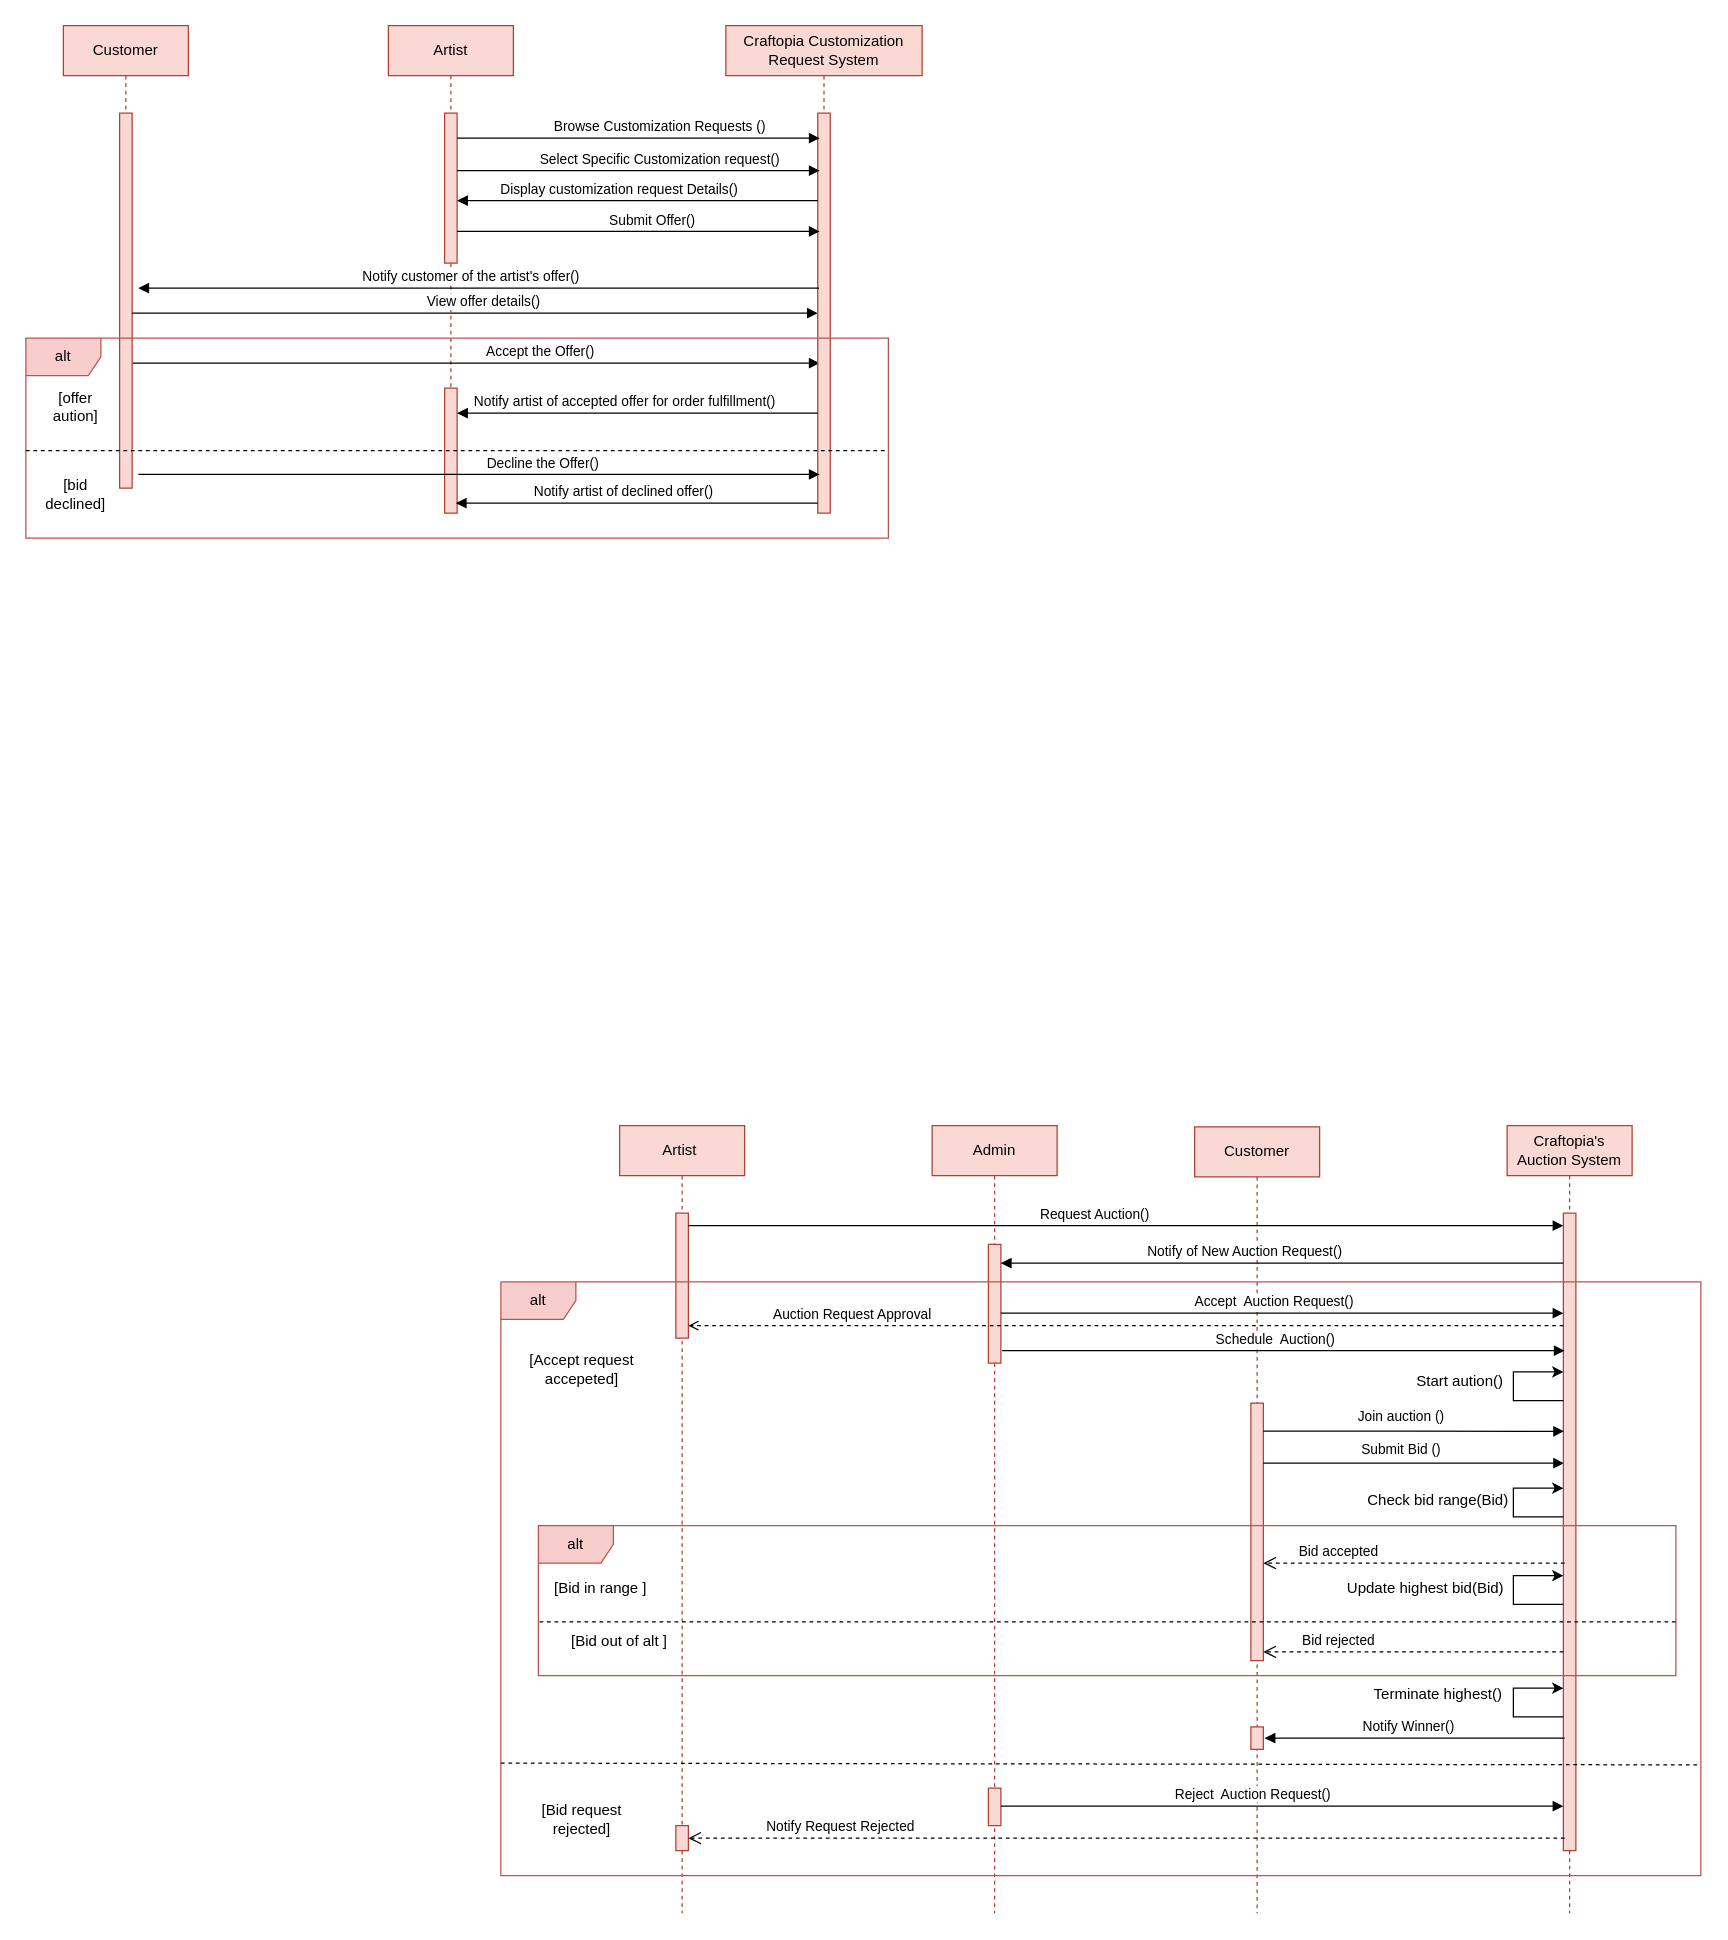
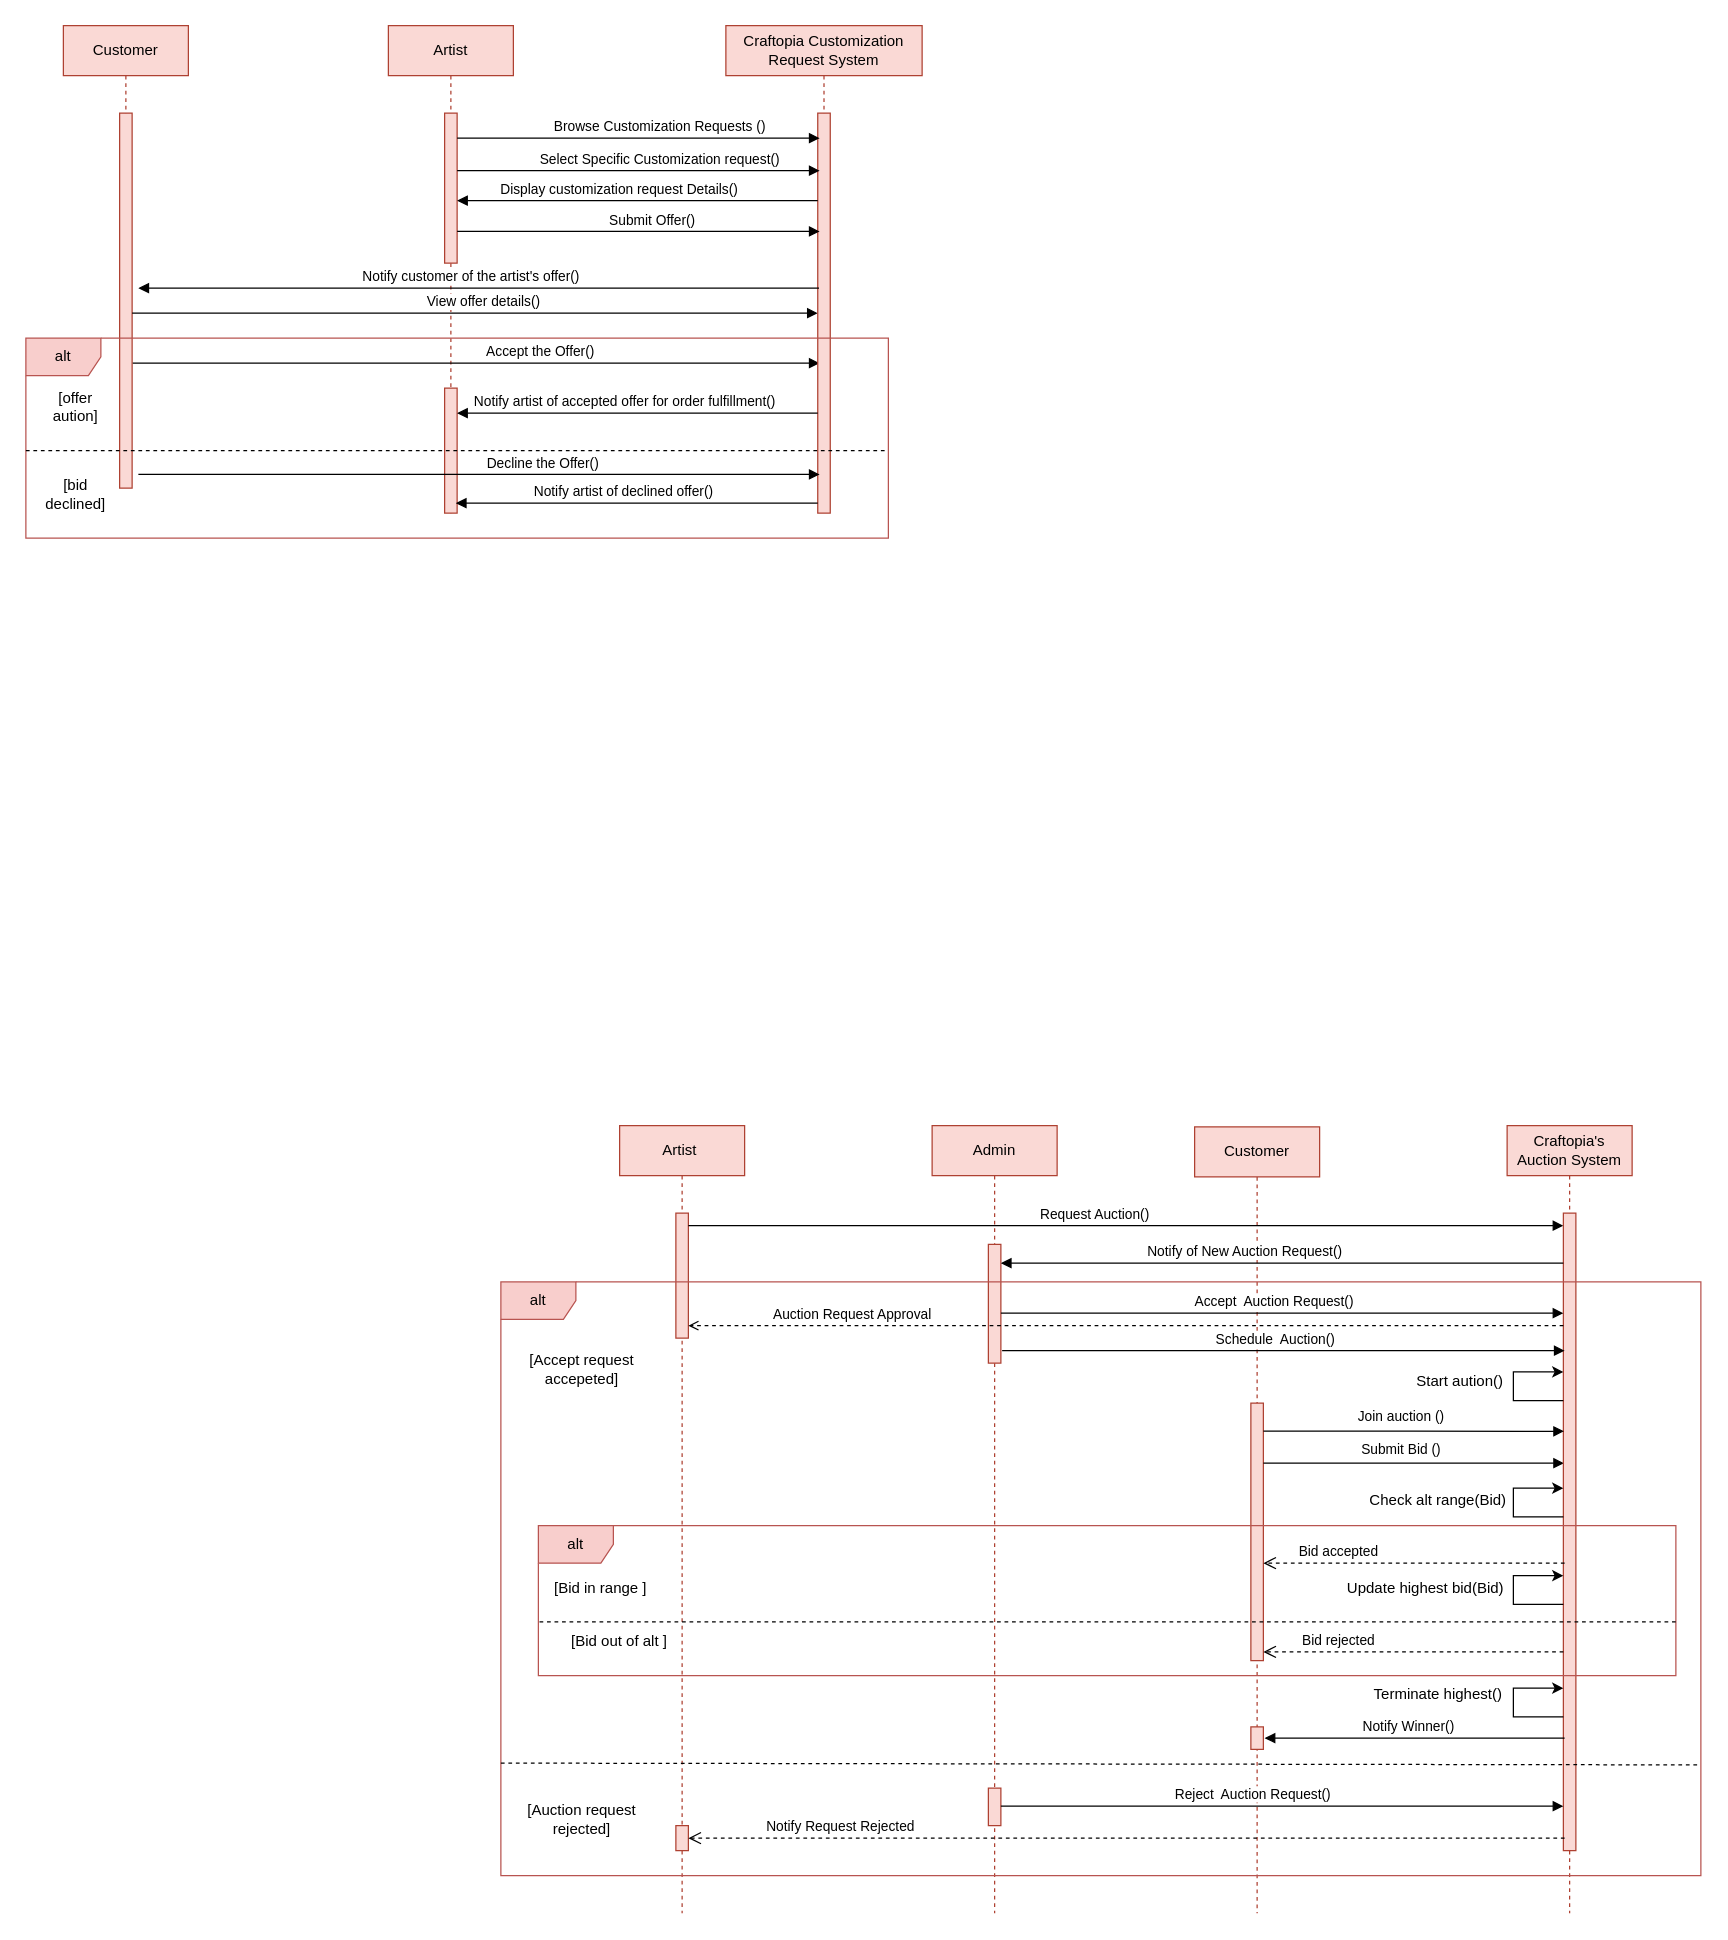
(1438, 1501) -> (1438, 1501)
(582, 1819) -> (582, 1819)
